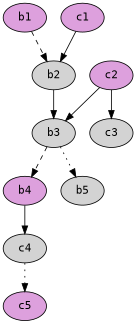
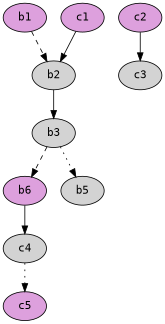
(86, 101) -> none
(25, 191) -> (25, 191)
